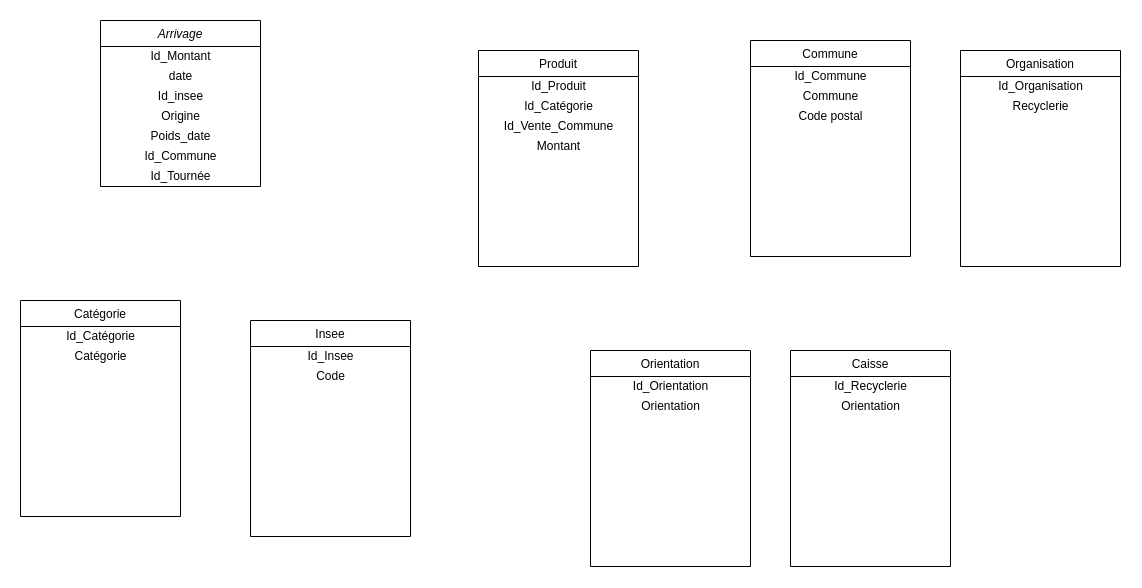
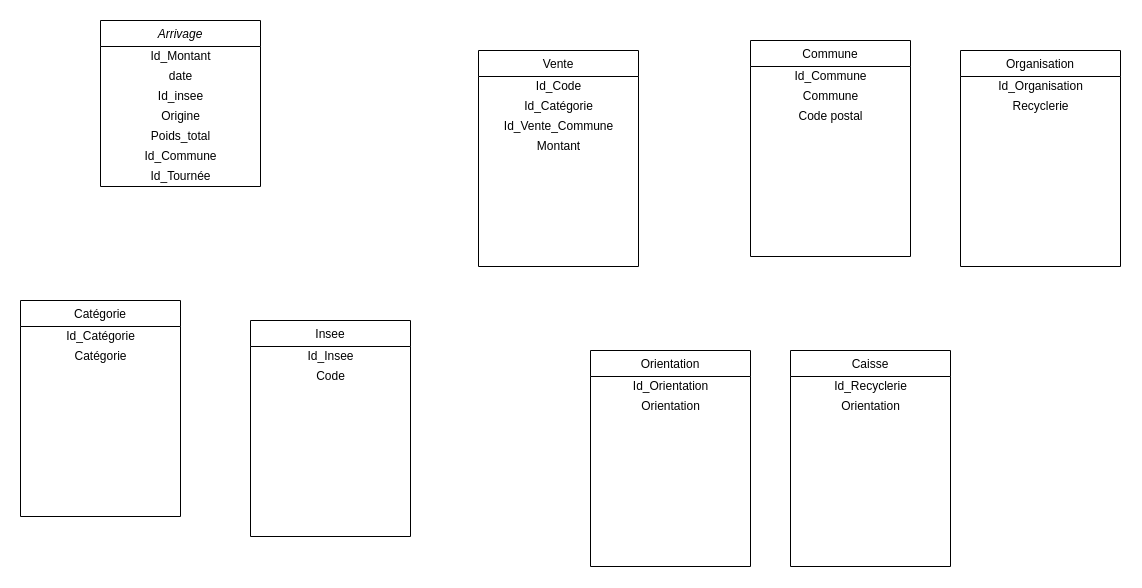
(558, 64) -> (558, 64)
(559, 87) -> (559, 87)
(181, 137) -> (181, 137)
